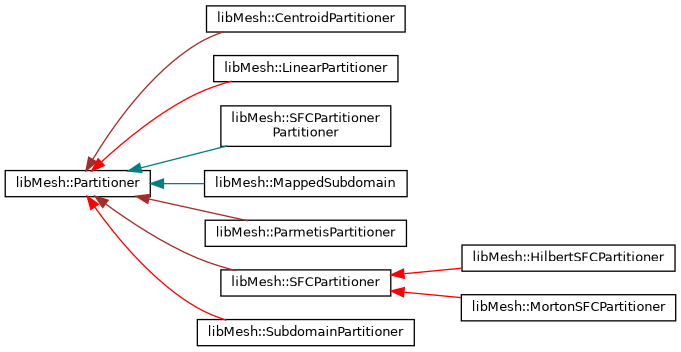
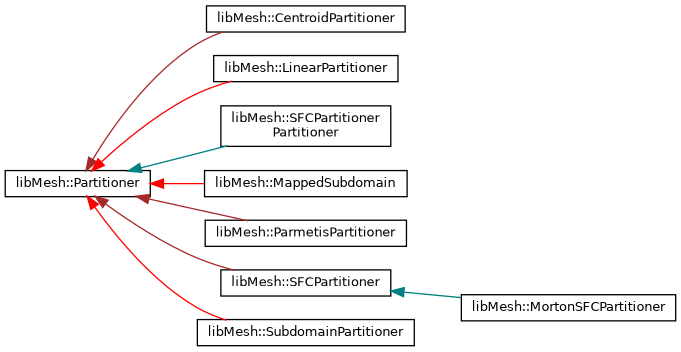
(184, 184) -> (184, 184)
(569, 258) -> none
(433, 295) -> (433, 295)
